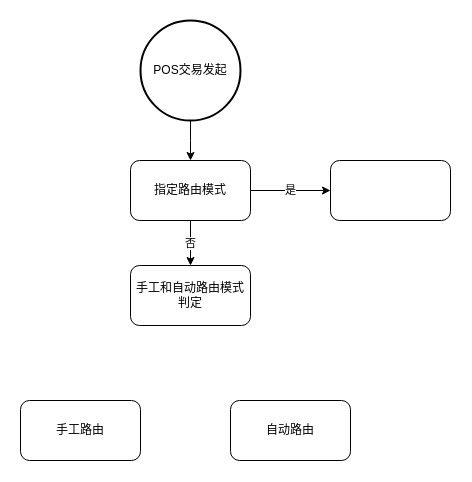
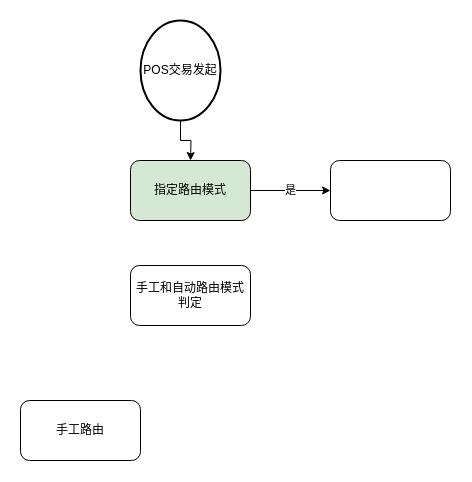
(191, 71) -> (181, 71)
(191, 191) -> (191, 191)
(191, 240) -> none
(291, 431) -> none
